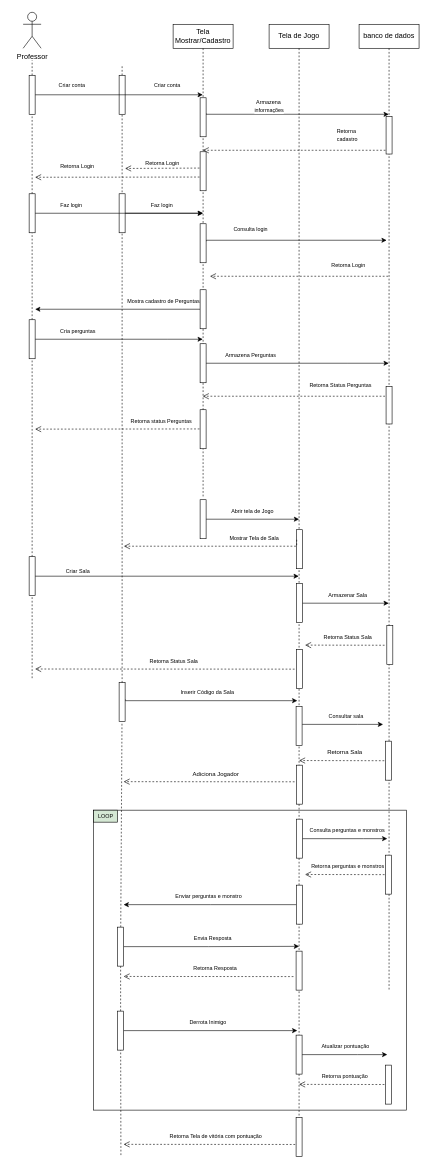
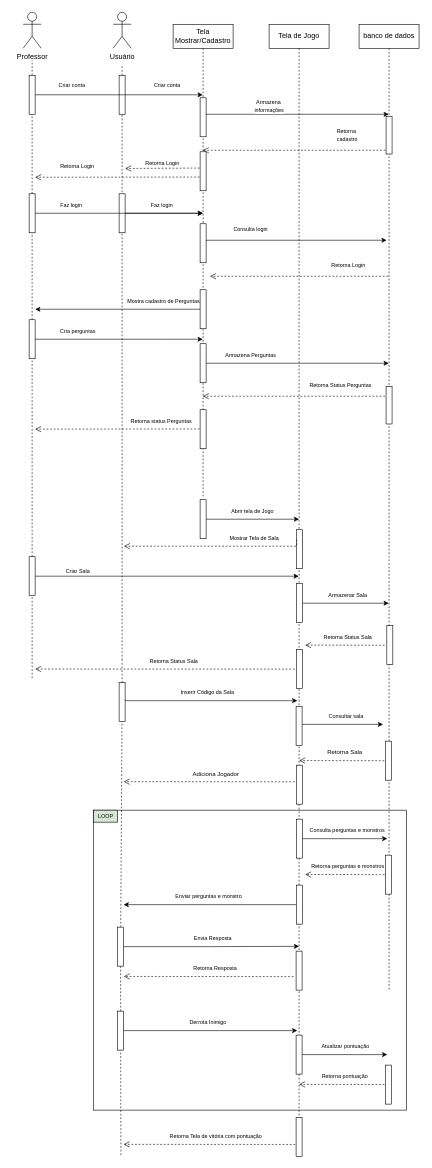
none -> (122, 30)
